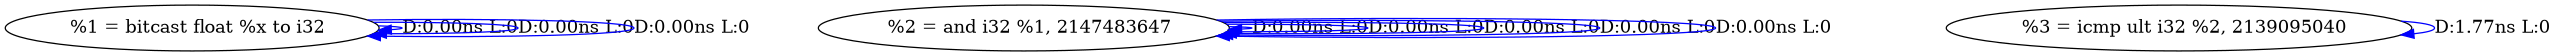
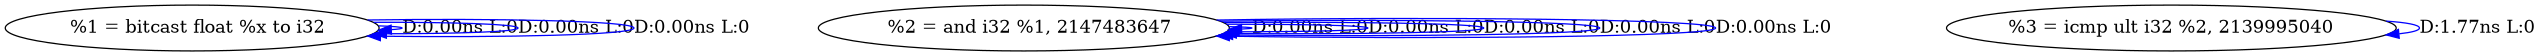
(2179, 28) -> (2171, 28)
